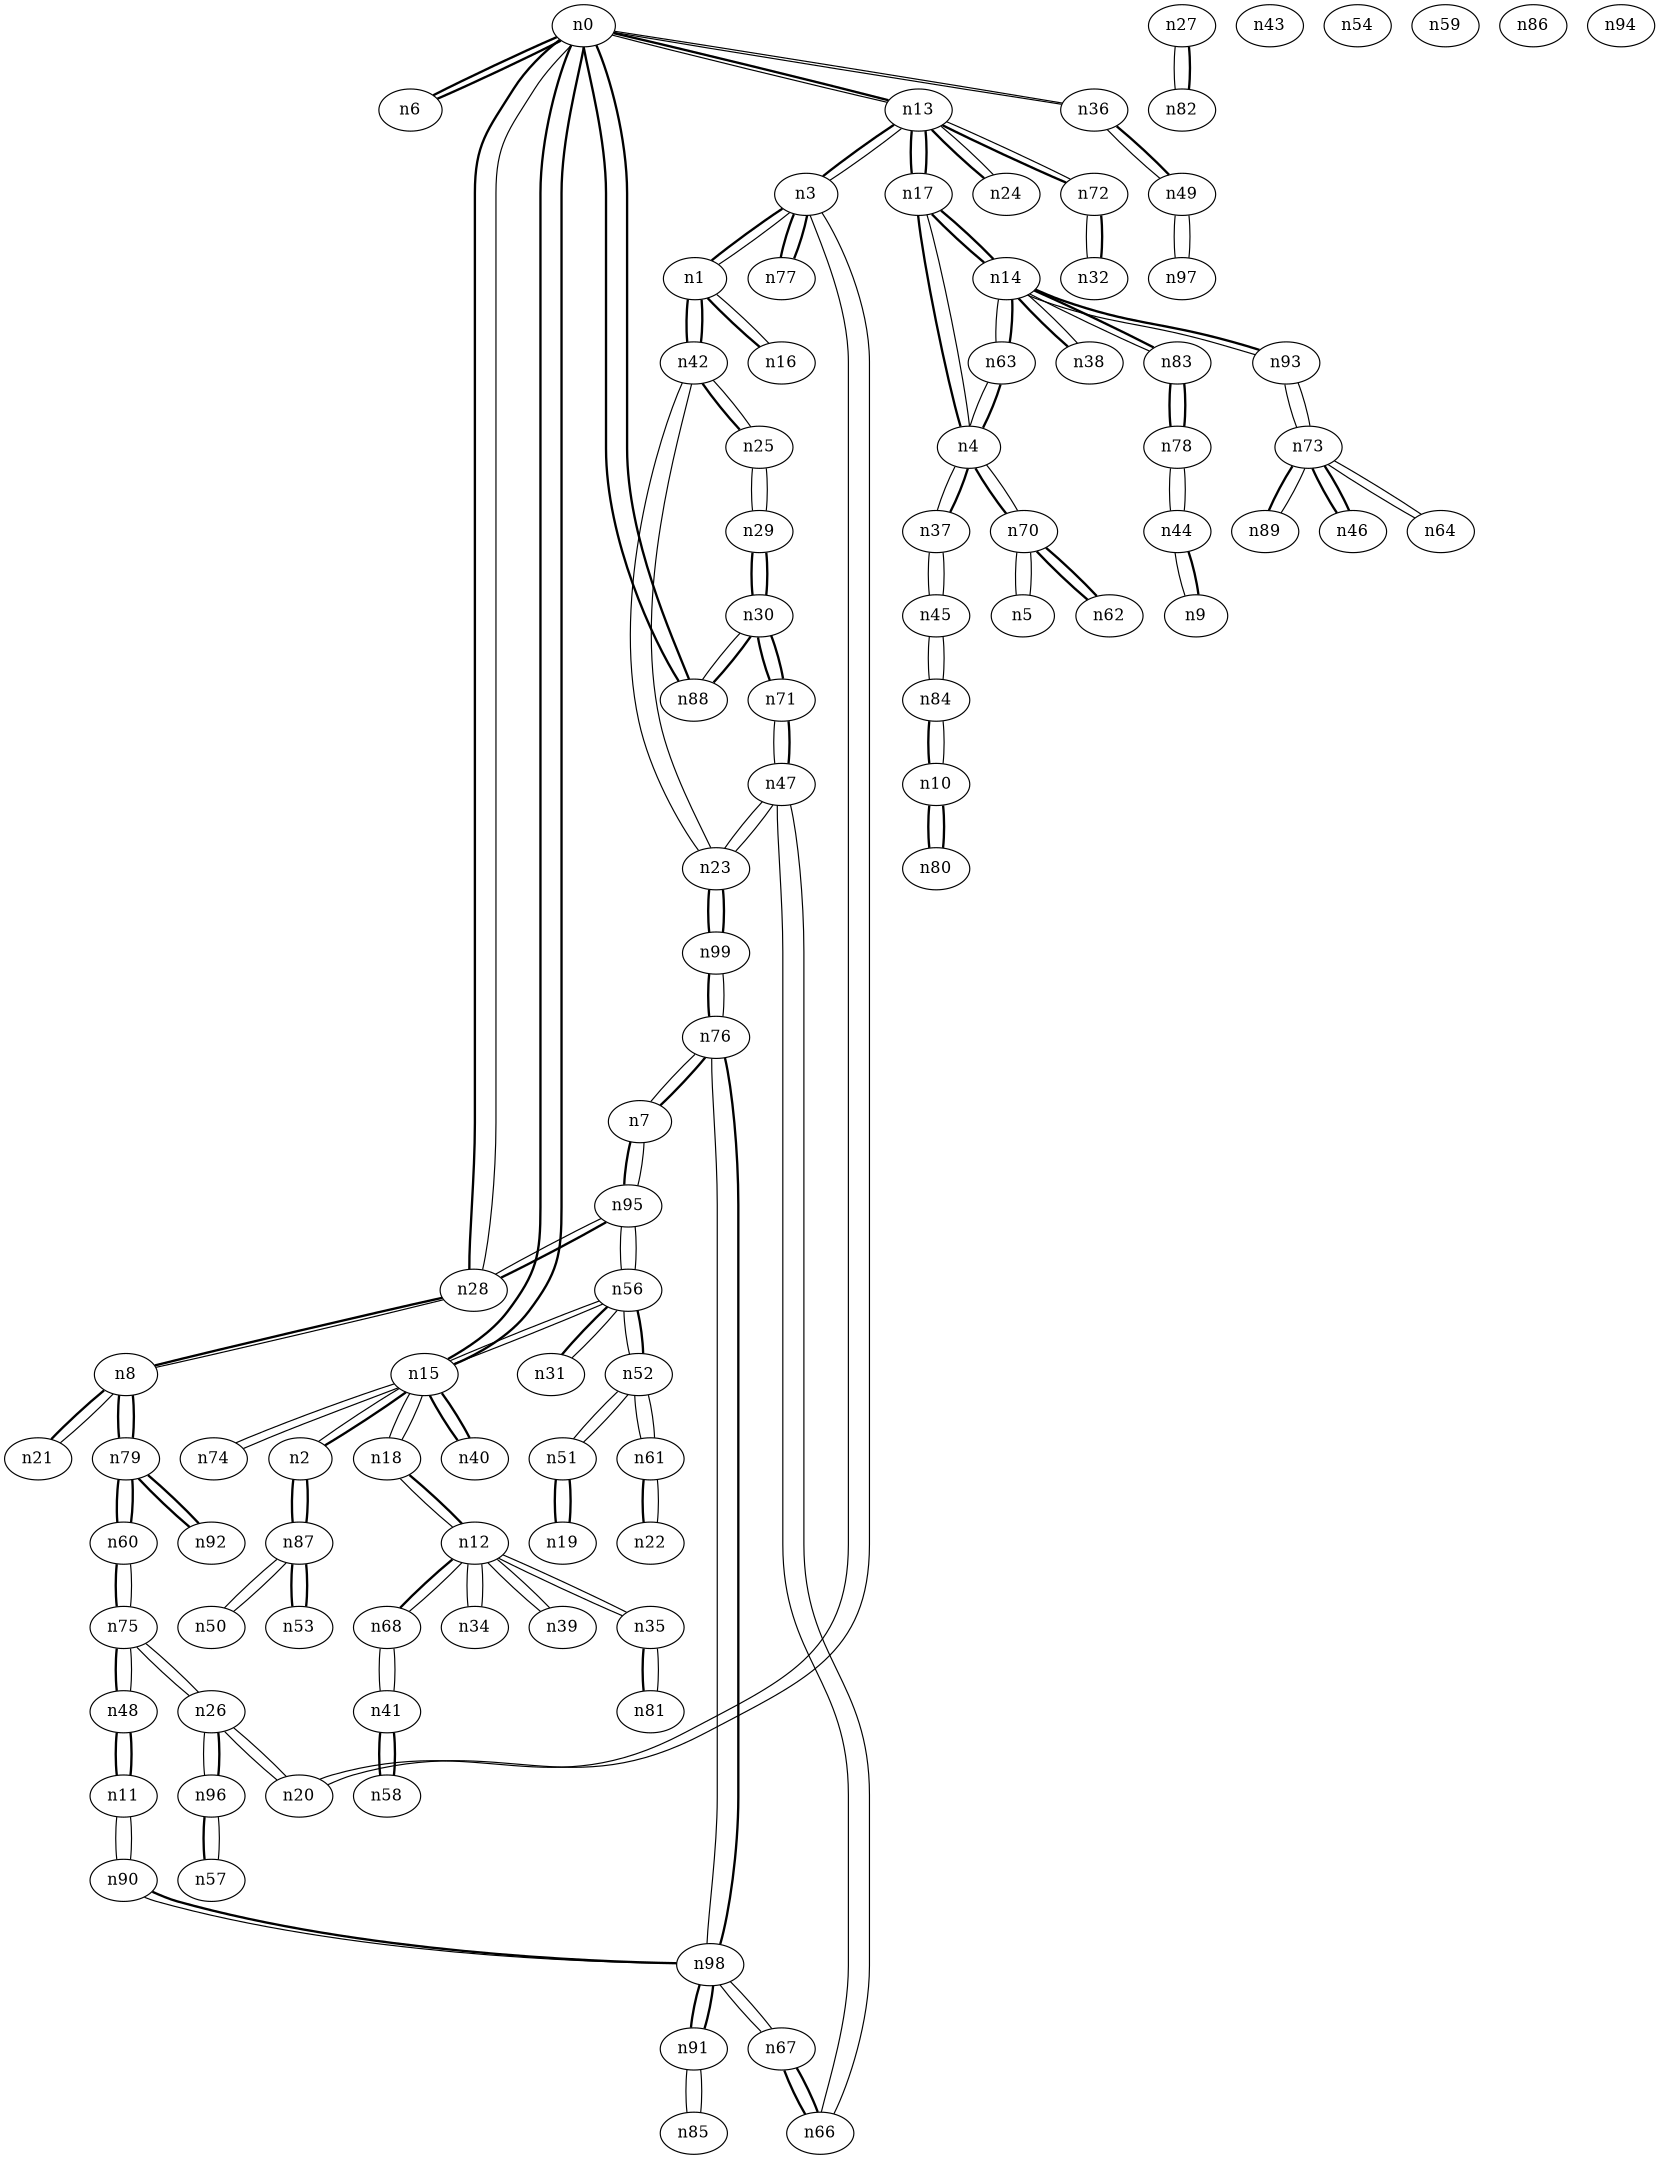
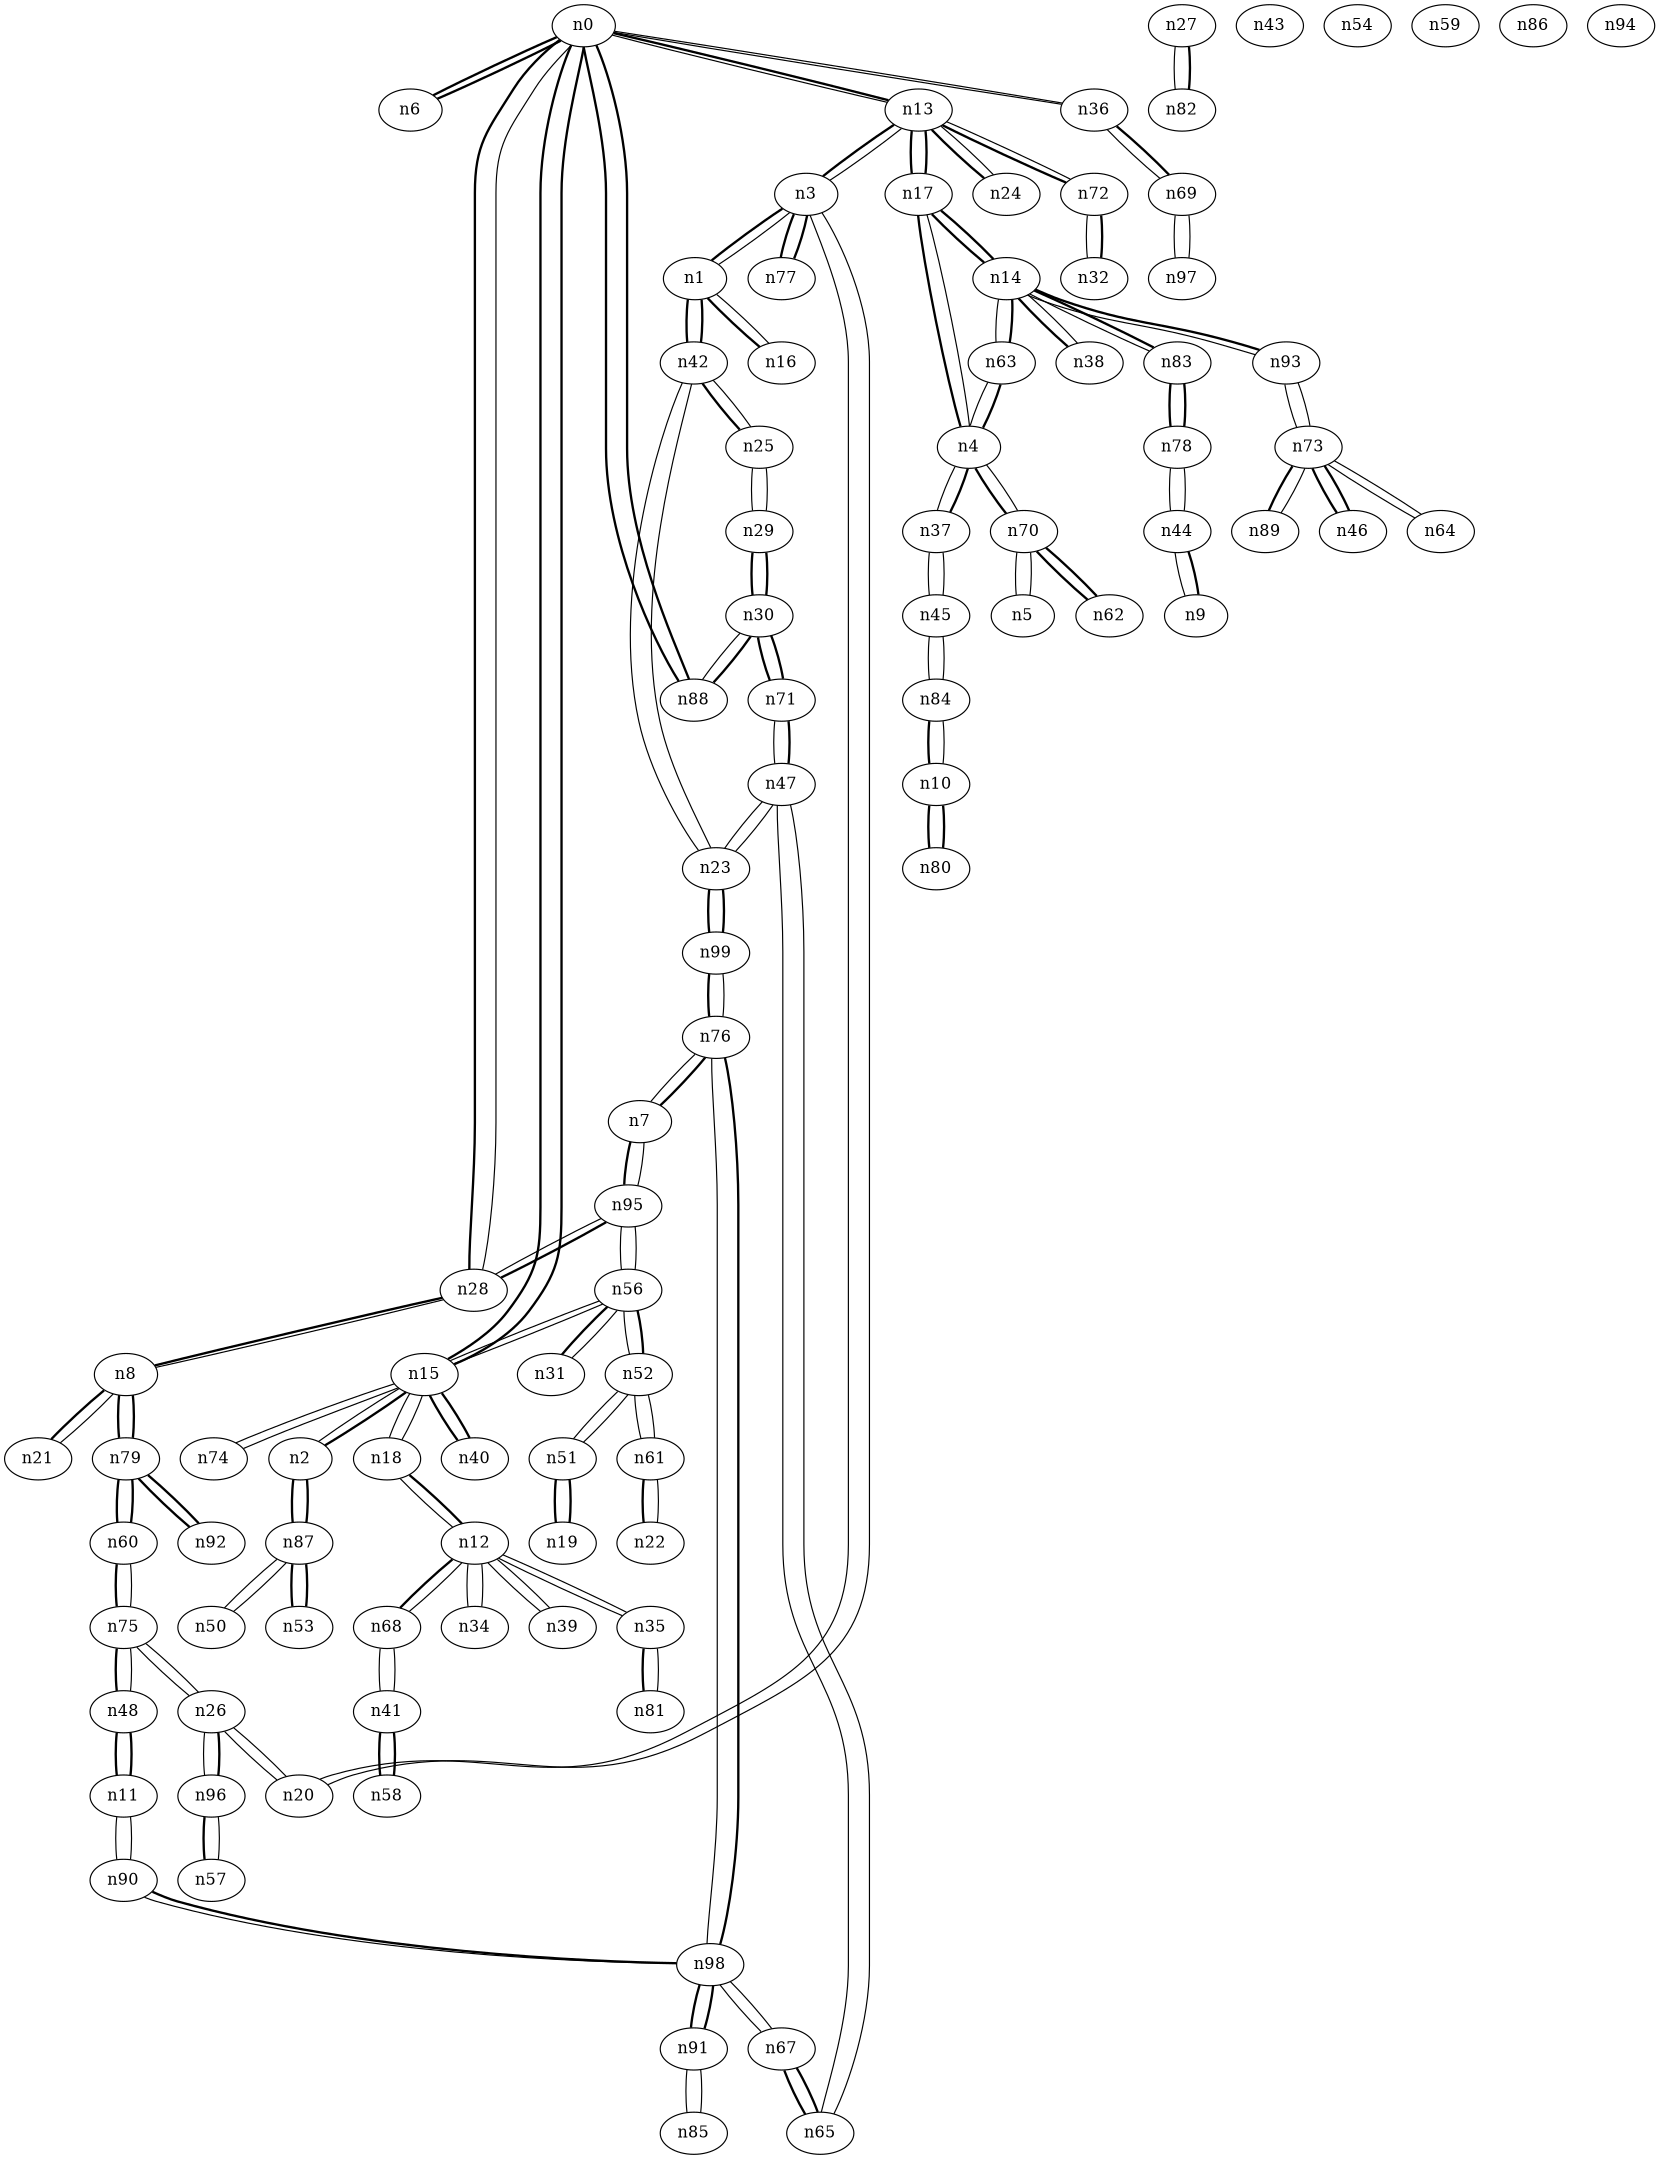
(1182, 194) -> (1182, 194)
(820, 2133) -> (820, 2133)
